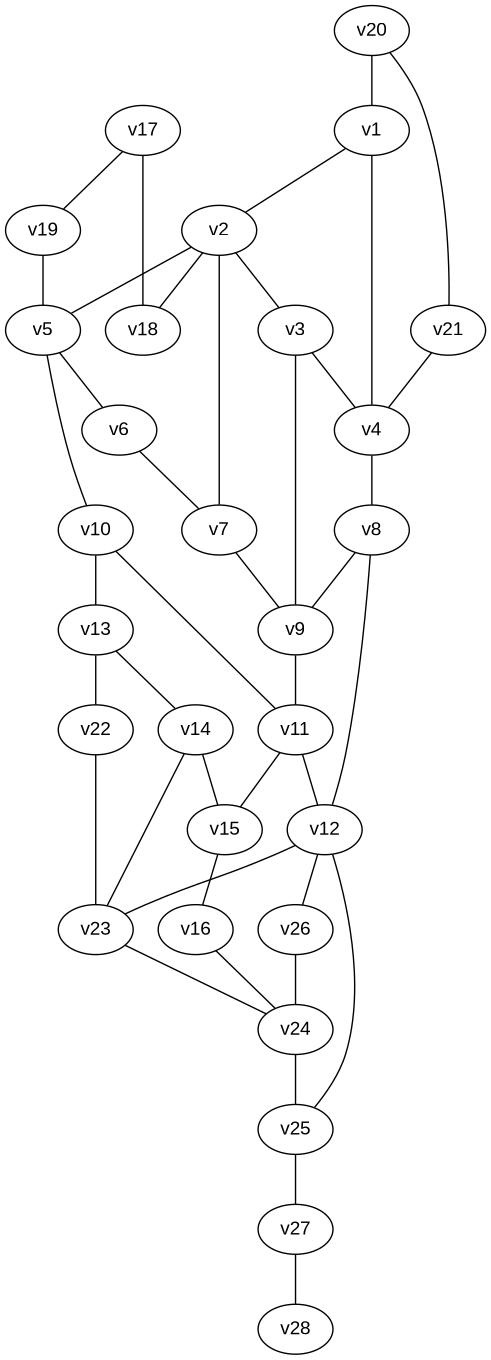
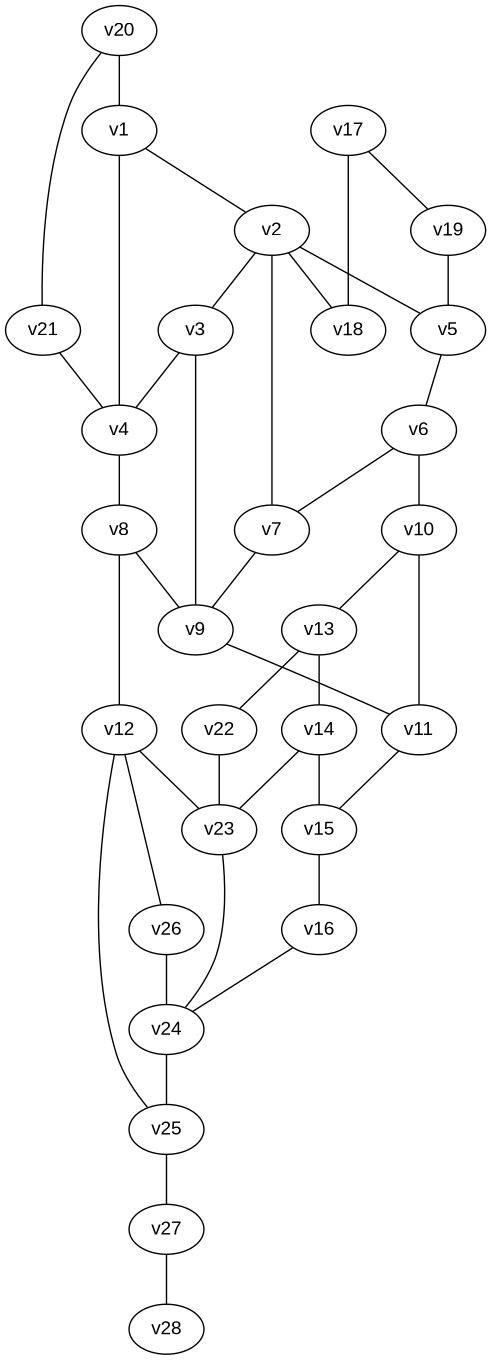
(63, 431) -> (419, 480)
(310, 780) -> none
